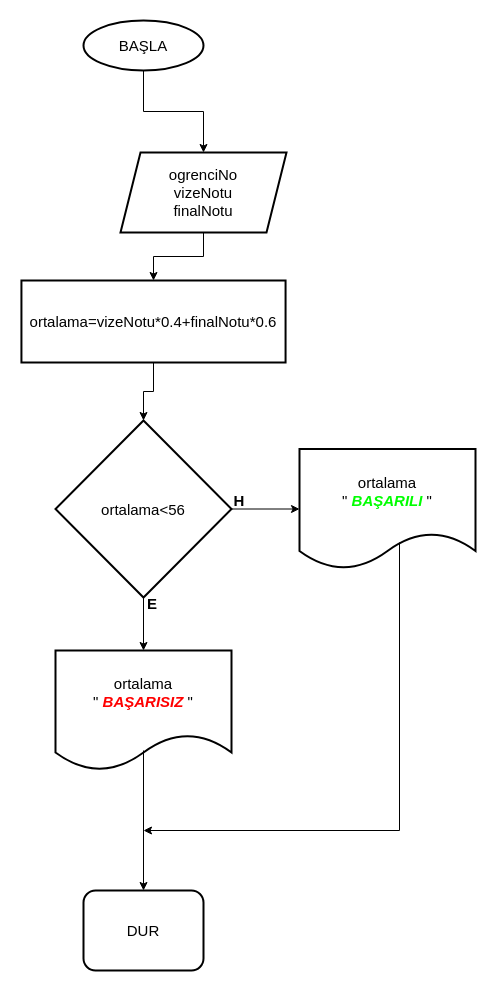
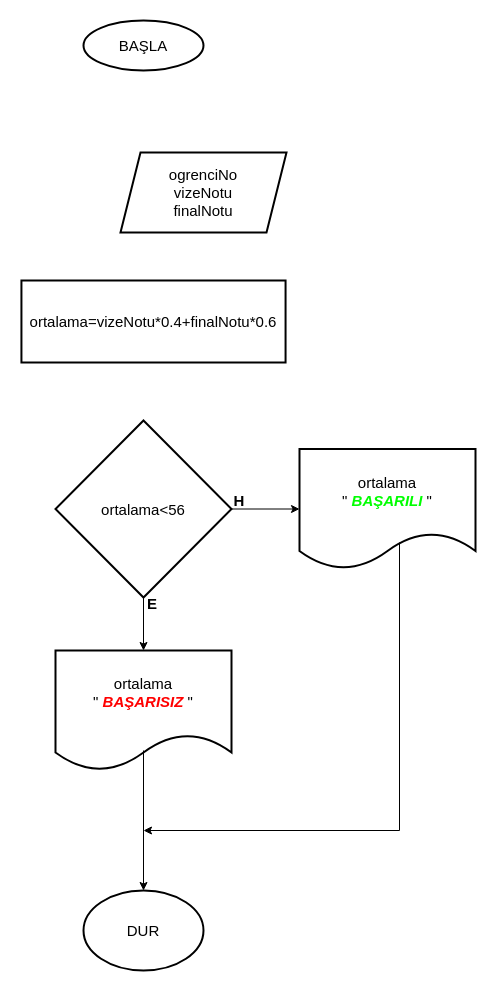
(170, 112) -> none
(183, 257) -> none
(153, 392) -> none
(144, 931) -> (144, 931)
